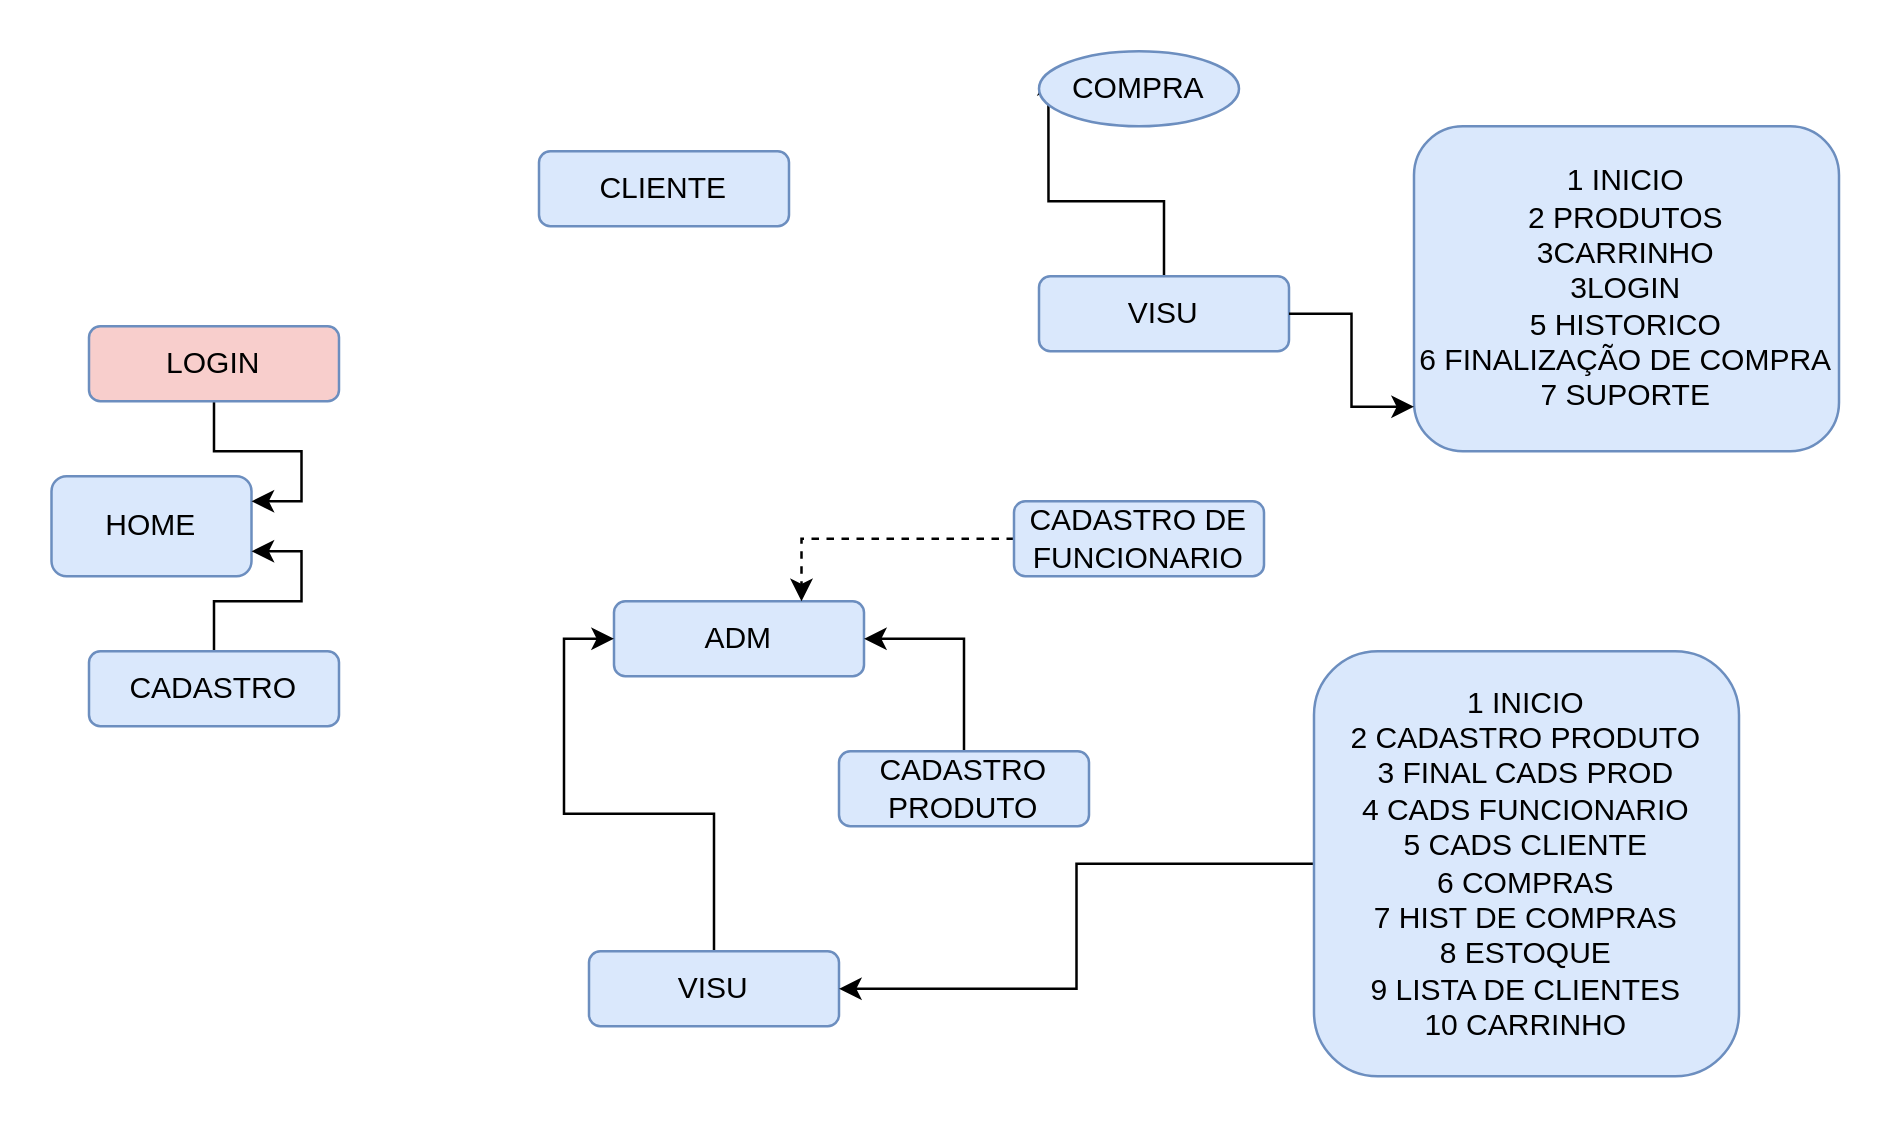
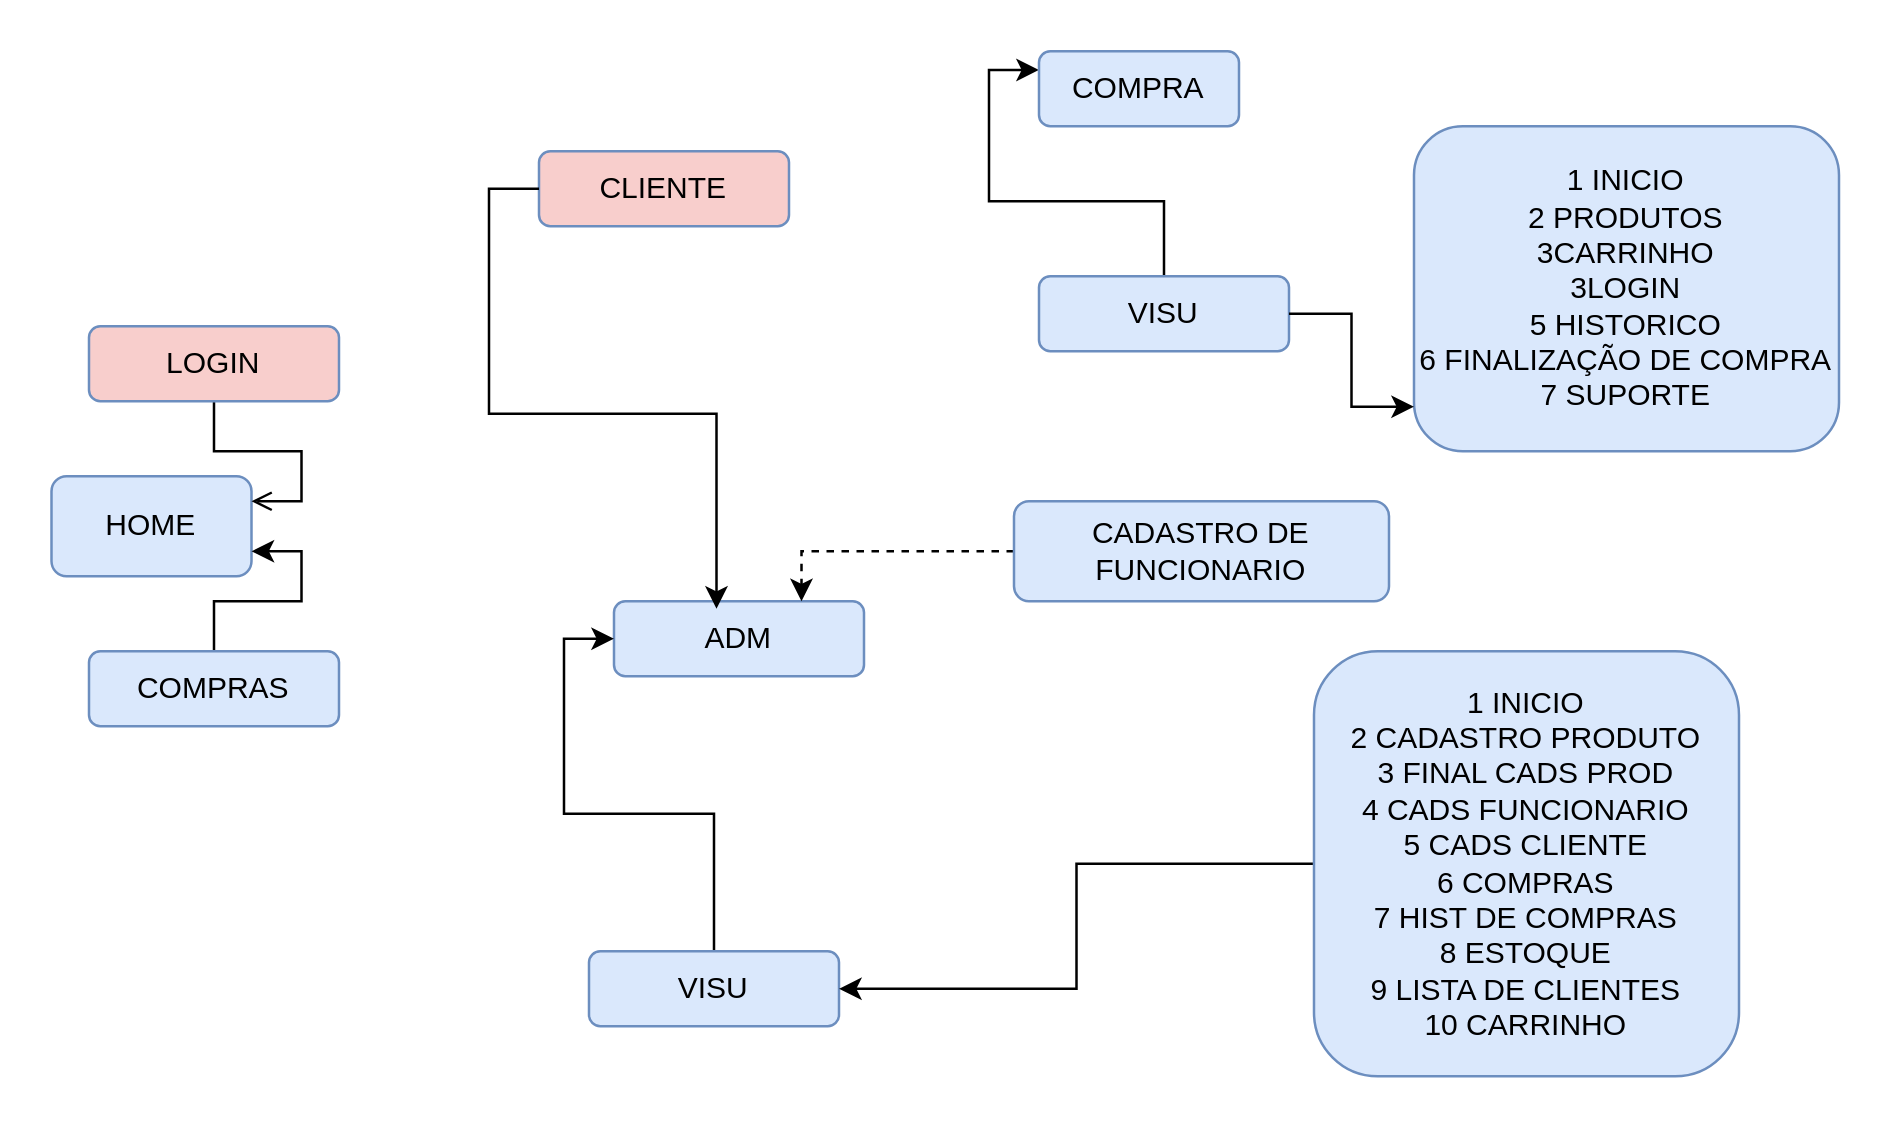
(1139, 89) -> (1139, 89)
(664, 189) -> (664, 189)
none -> (554, 414)
(269, 501) -> (265, 501)
(1139, 539) -> (1201, 551)
(964, 653) -> none
(214, 689) -> (214, 689)
(964, 789) -> none
